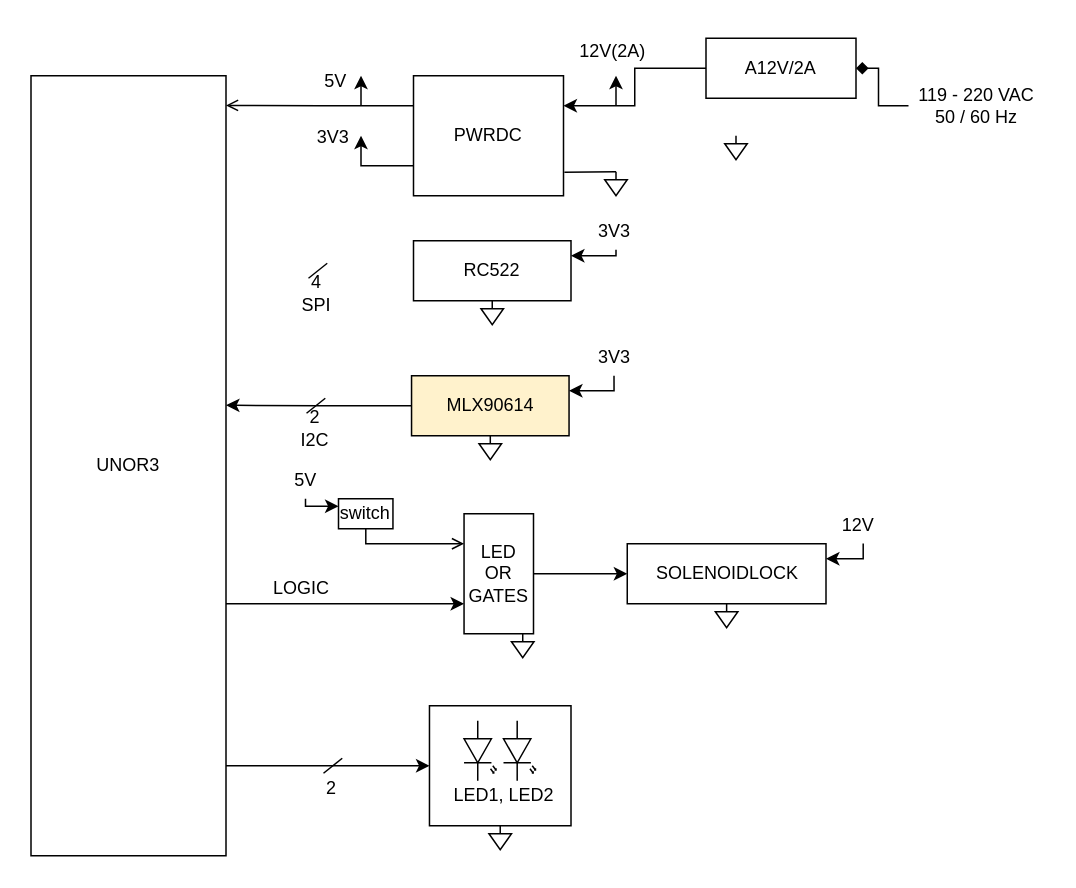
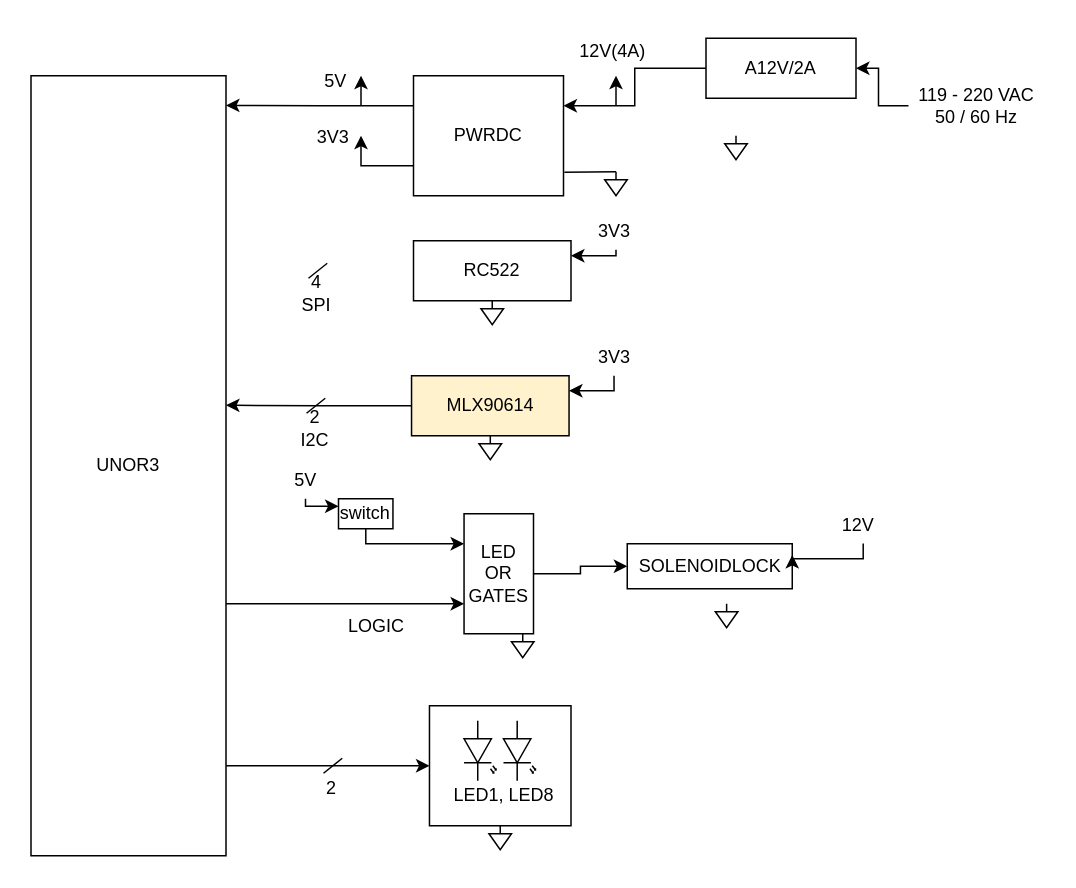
(614, 51) -> (614, 51)
(868, 68) -> (867, 68)
(234, 105) -> (237, 105)
(454, 544) -> (452, 544)
(726, 574) -> (710, 566)
(301, 589) -> (376, 626)
(504, 796) -> (504, 796)
